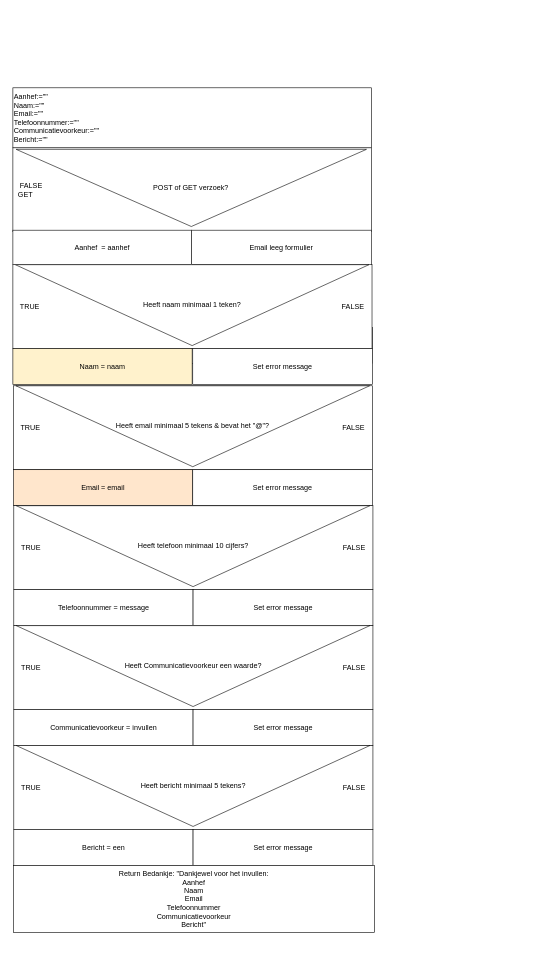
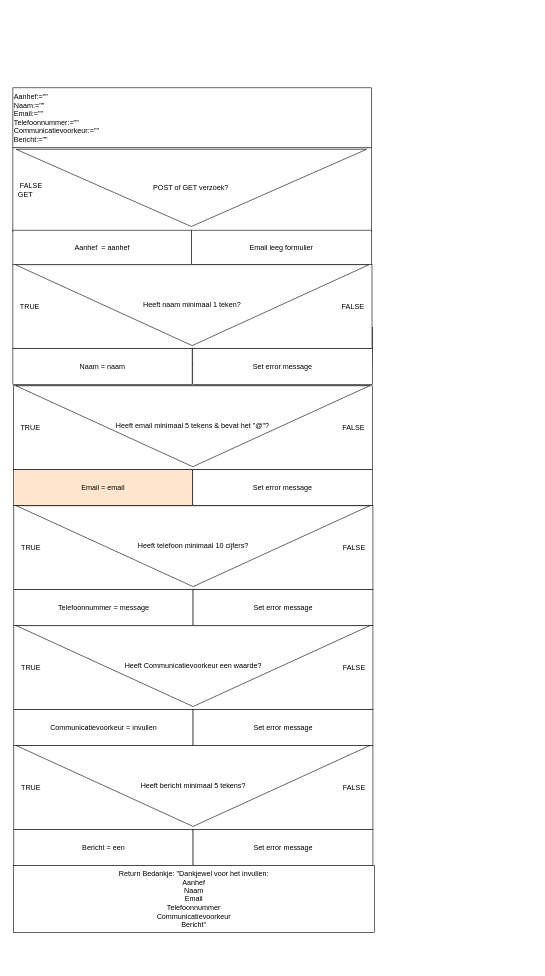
(103, 367) -> (103, 367)
